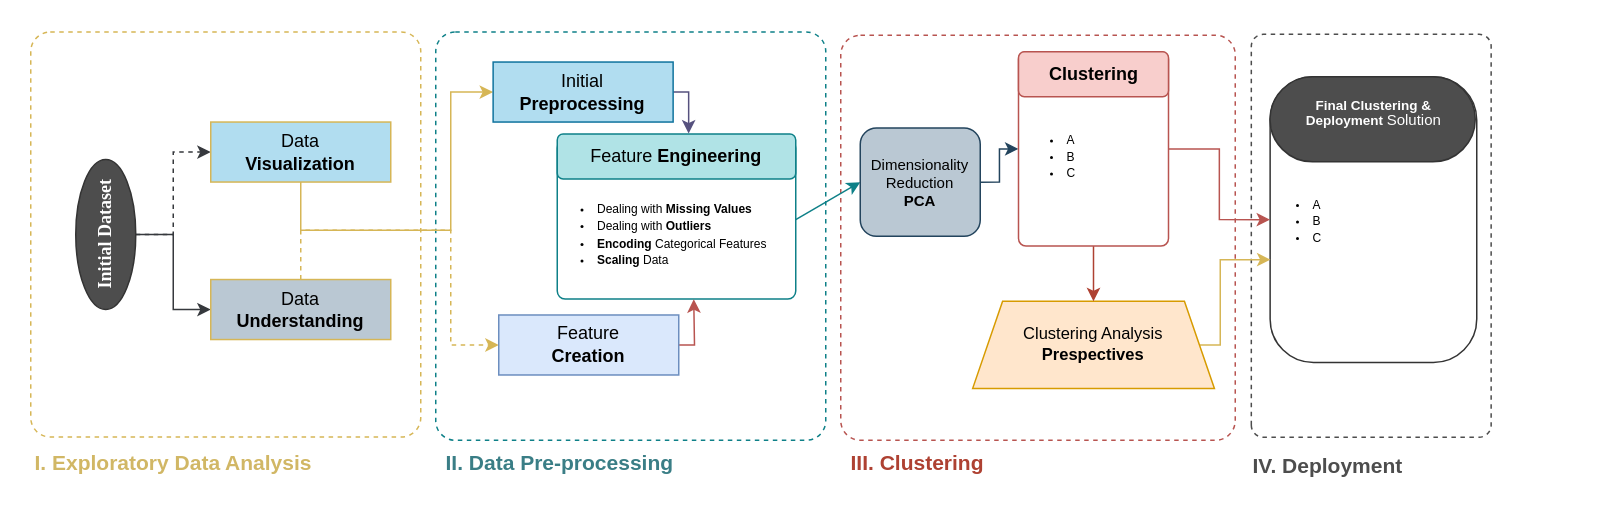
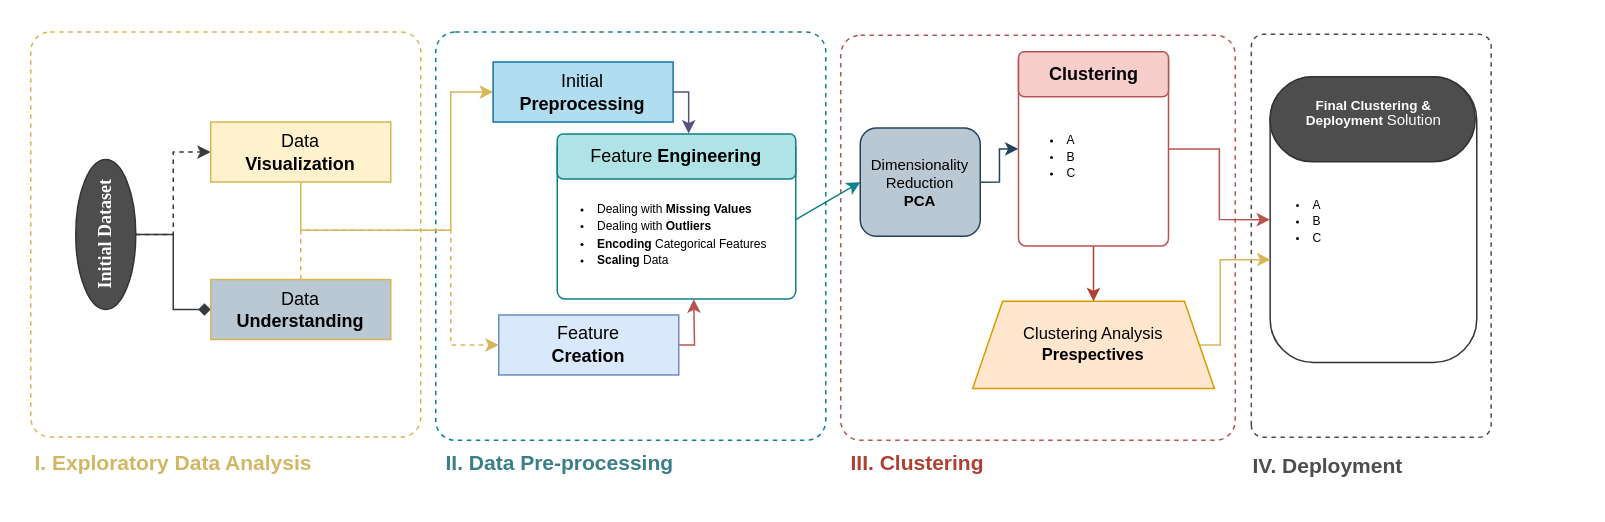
(301, 152) -> (301, 152)
(199, 310) -> (198, 310)
